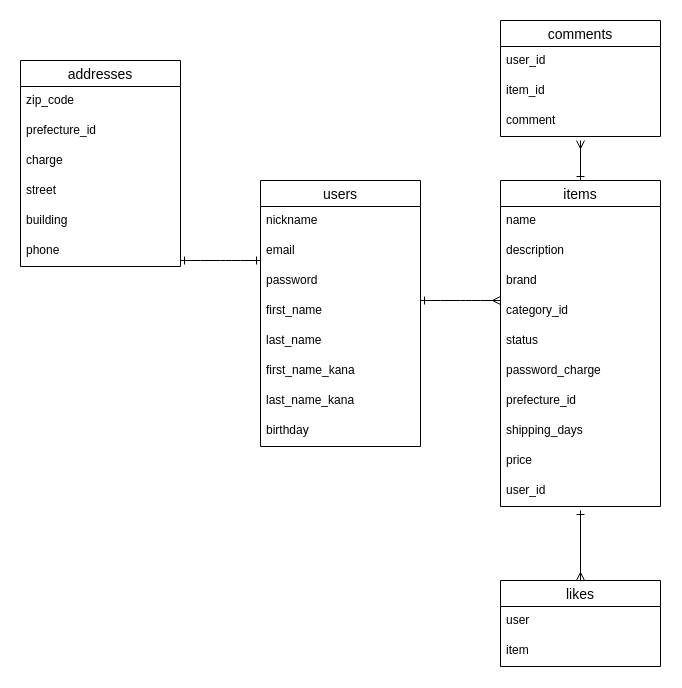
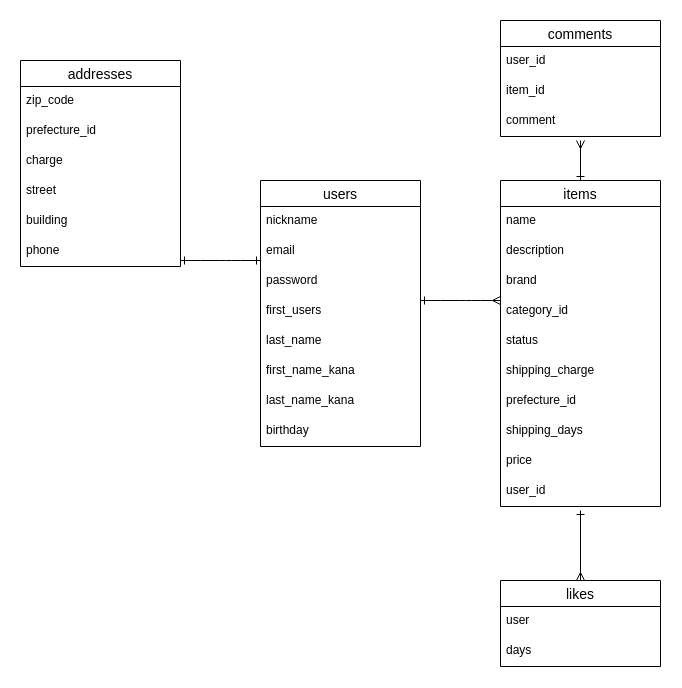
(298, 310) -> (301, 310)
(556, 370) -> (553, 370)
(518, 650) -> (519, 650)
